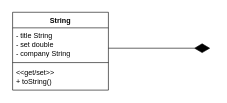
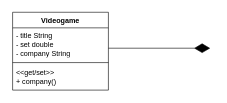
(60, 21) -> (60, 21)
(38, 78) -> (38, 78)
